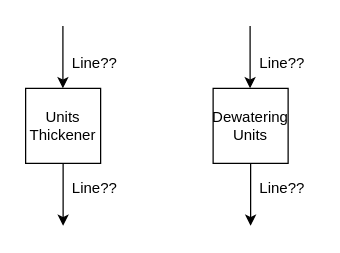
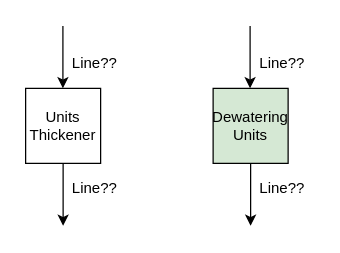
(251, 126) -> (251, 126)
